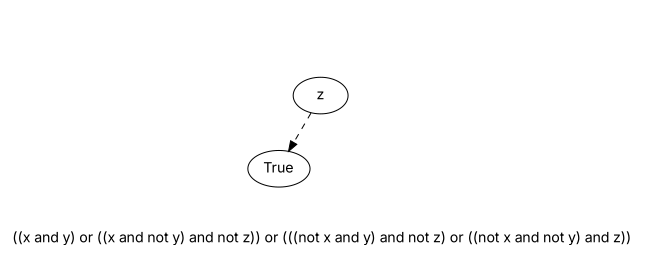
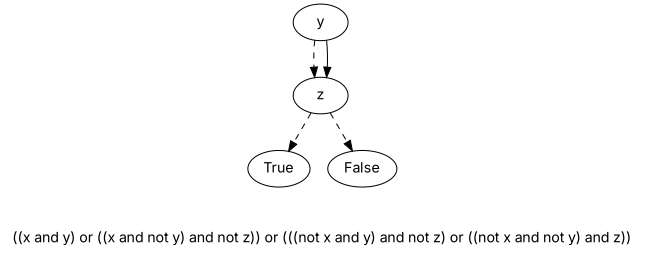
none -> (321, 22)
none -> (362, 169)
